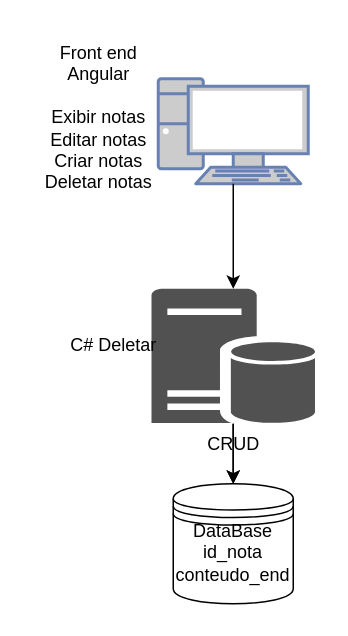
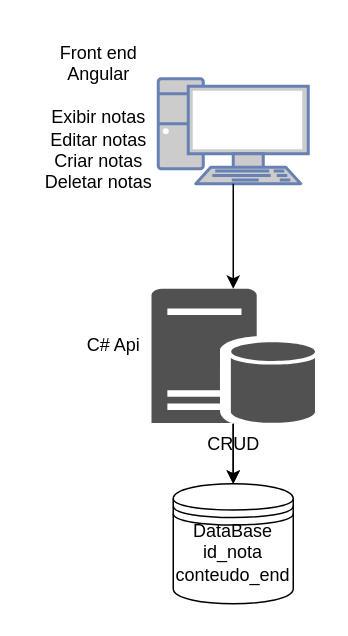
(114, 356) -> (114, 356)
